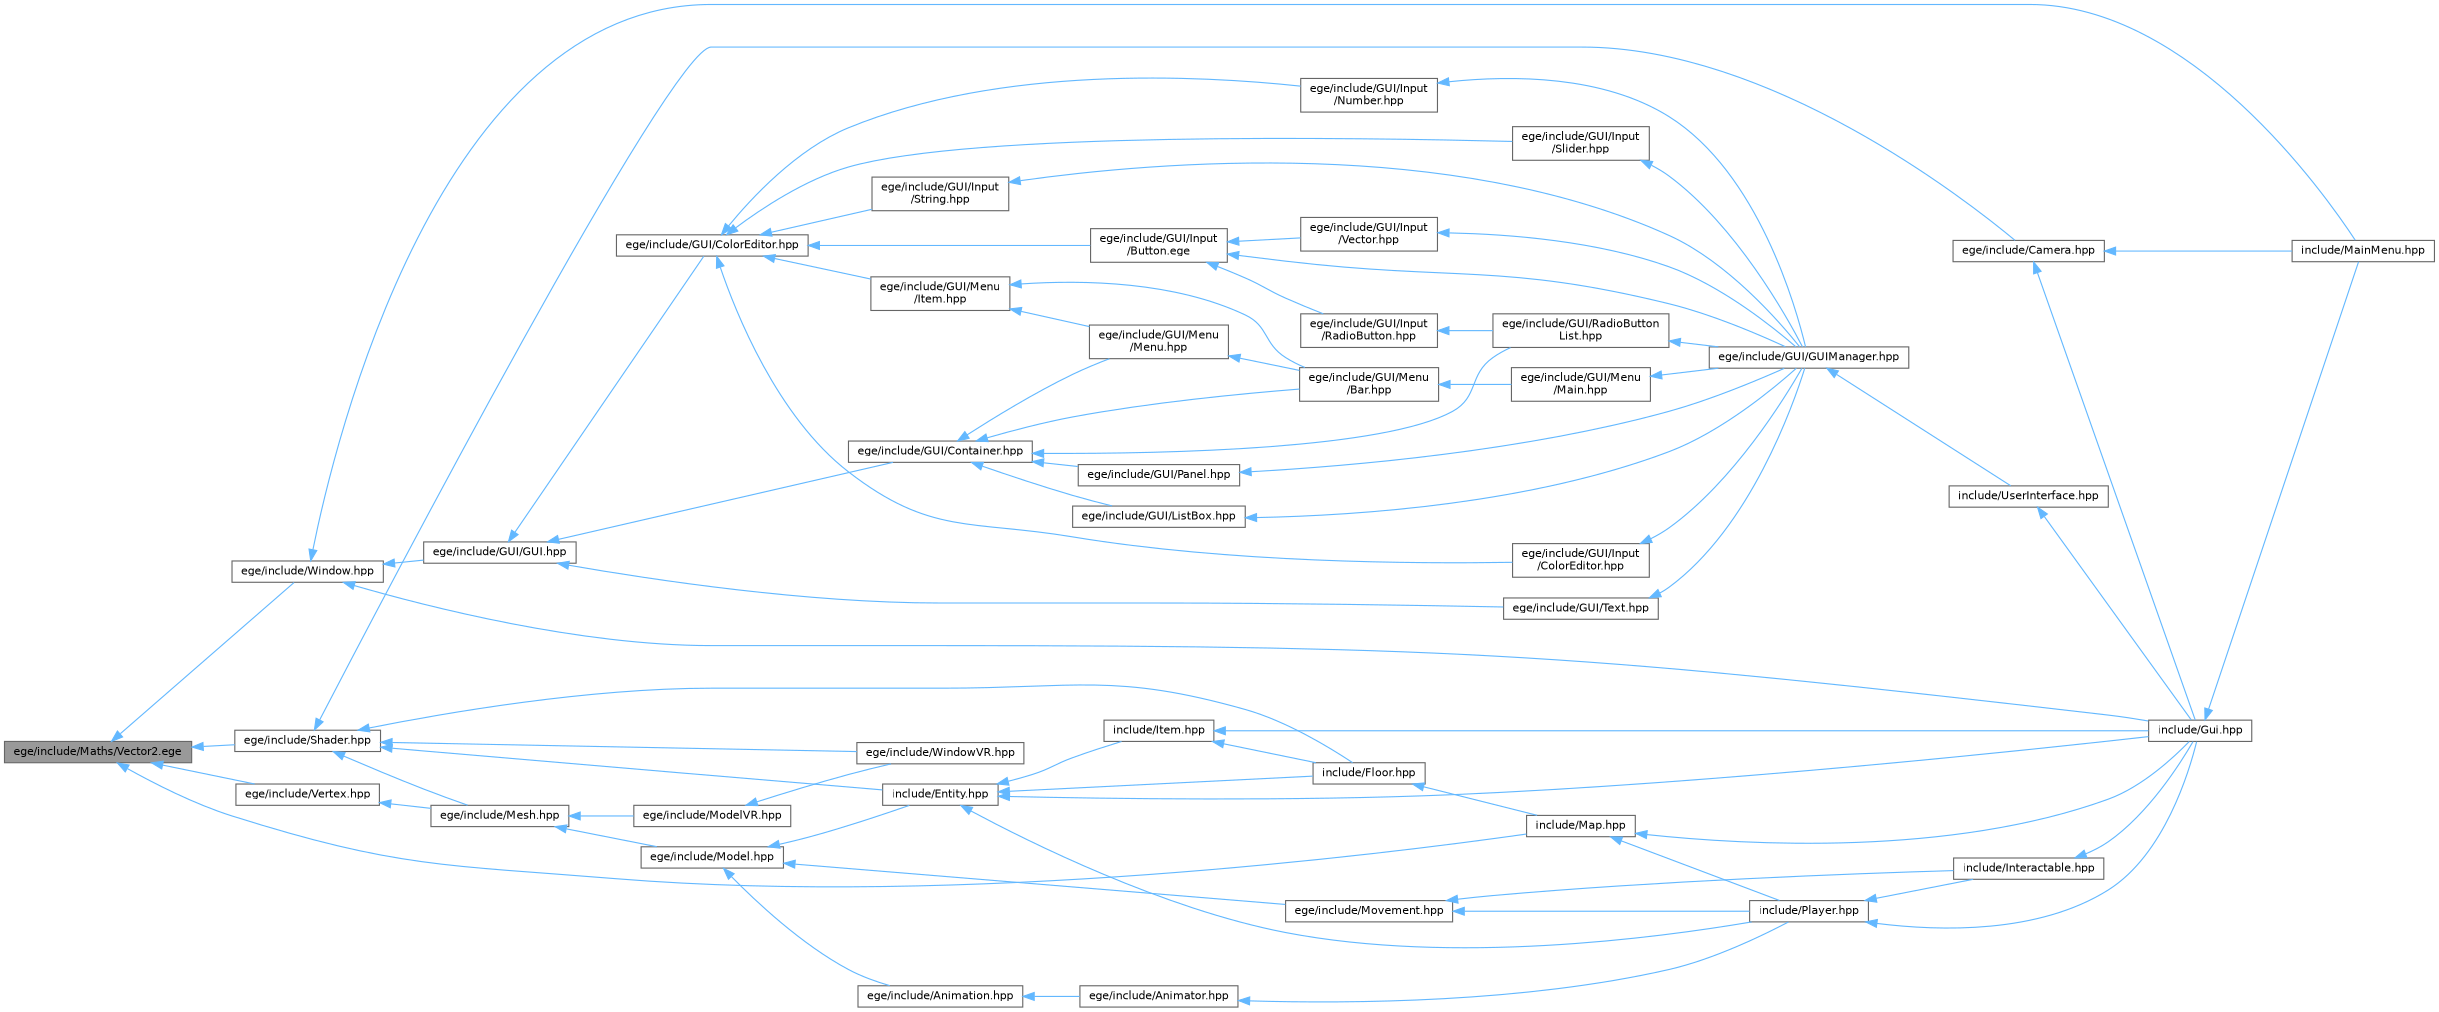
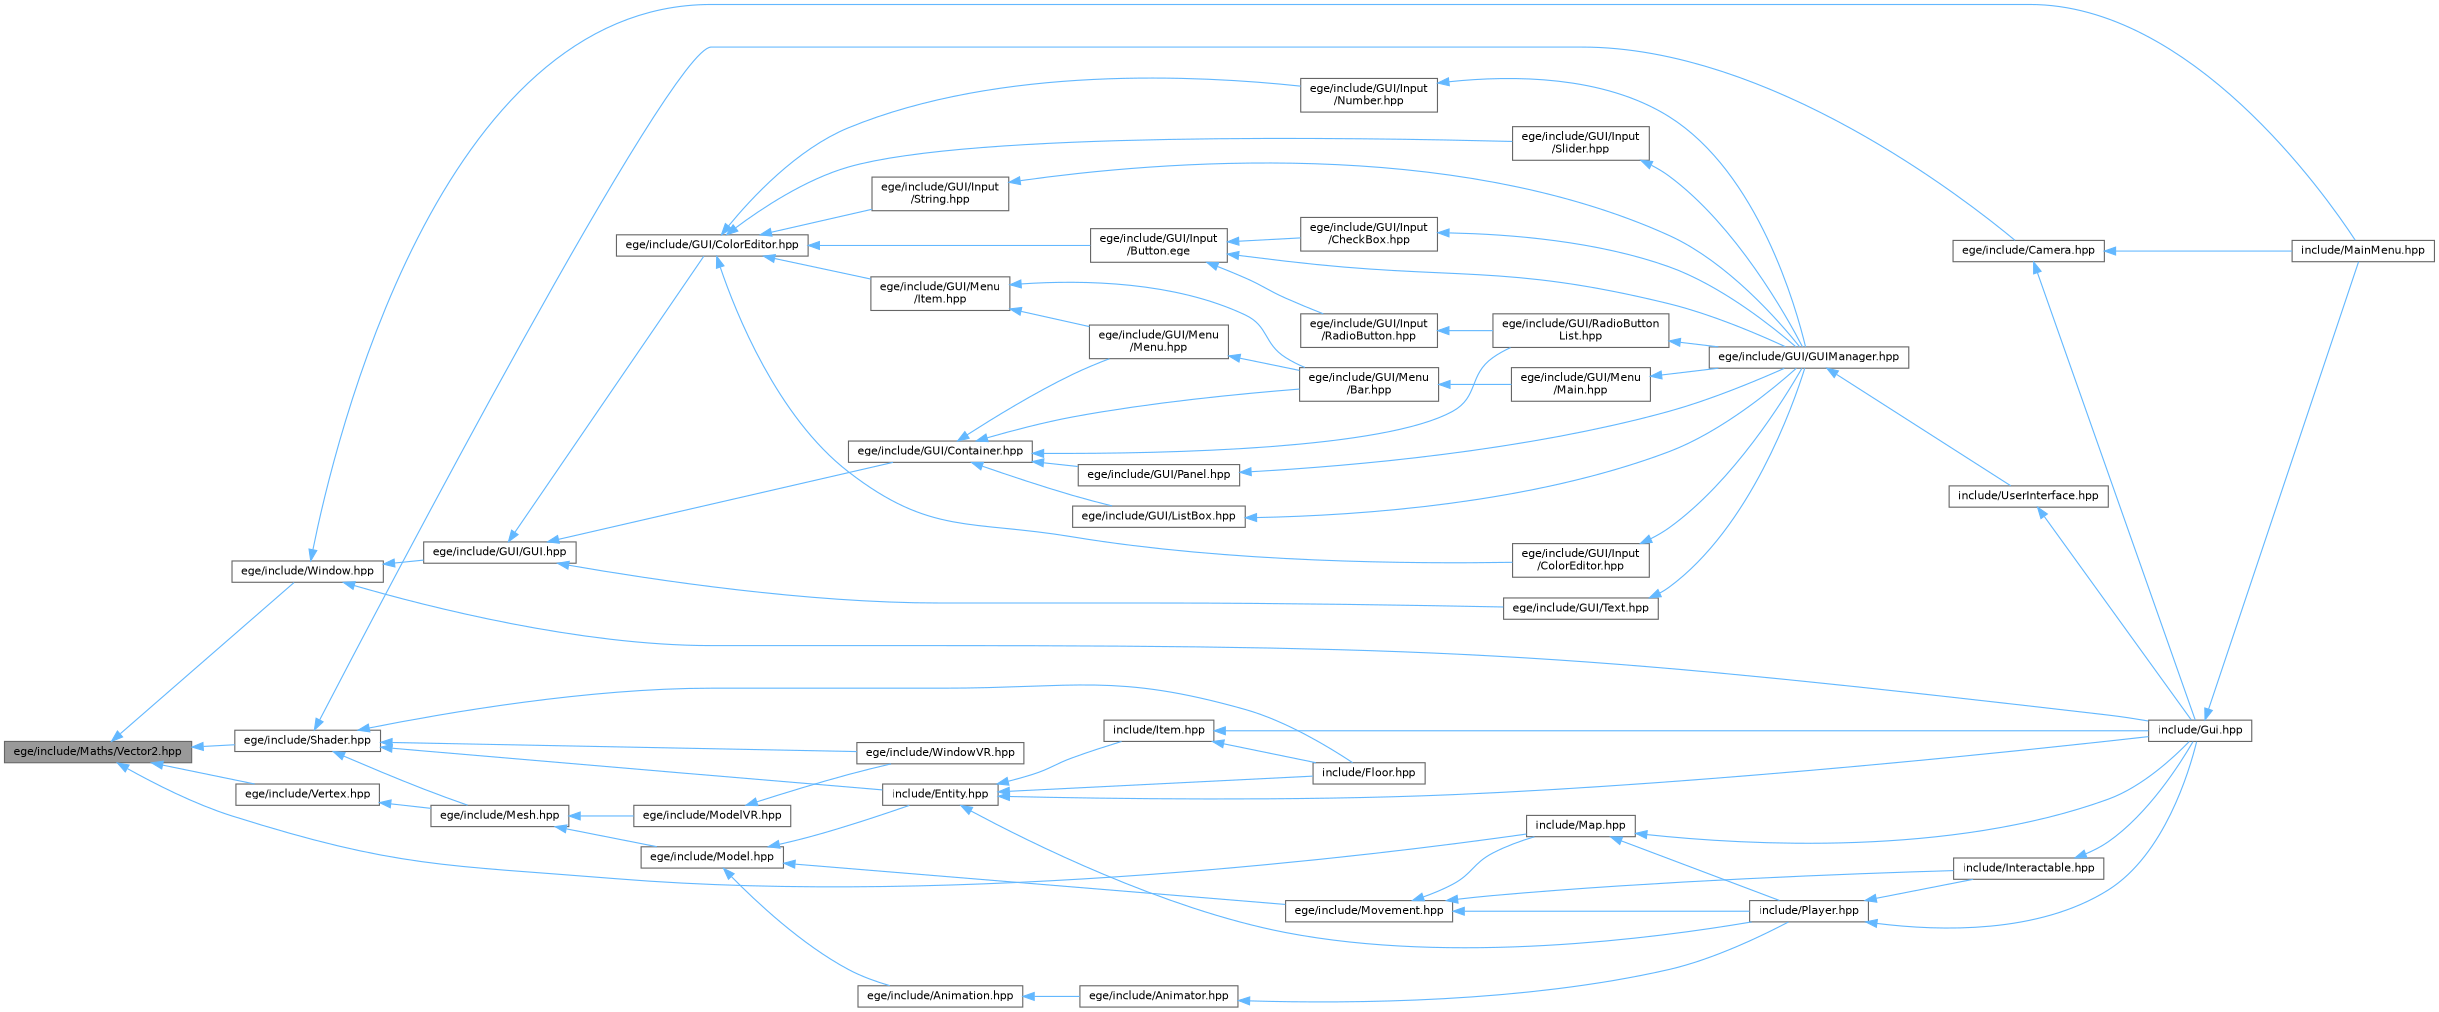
(1369, 234) -> (1369, 234)
(98, 752) -> (98, 752)
(1480, 801) -> (1477, 864)
